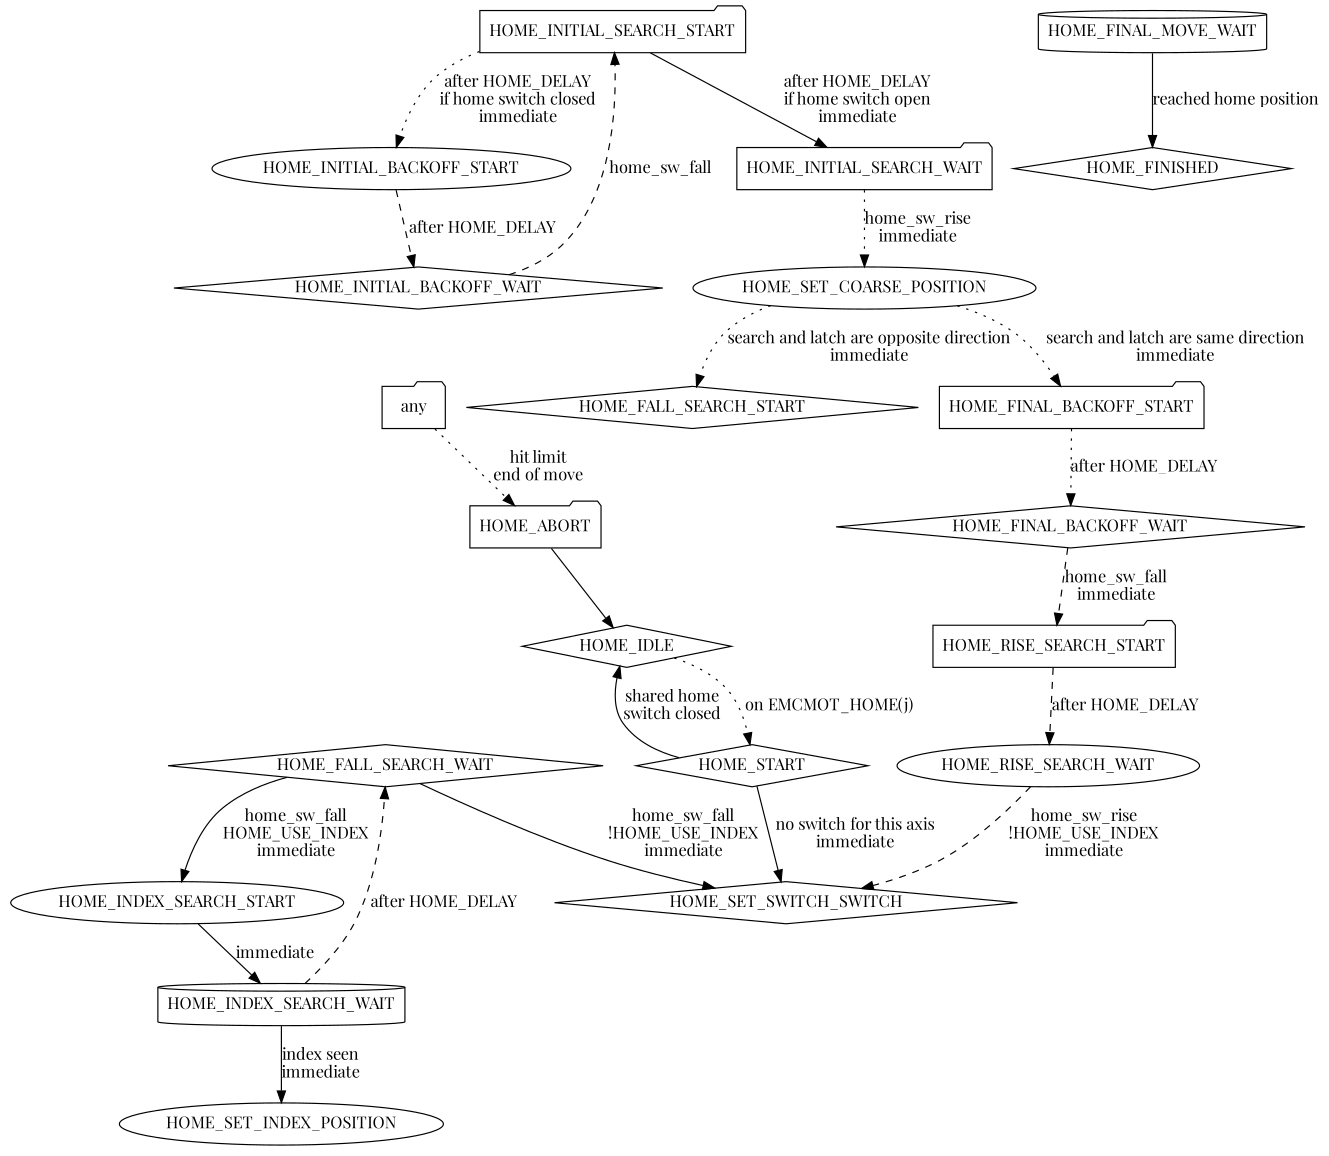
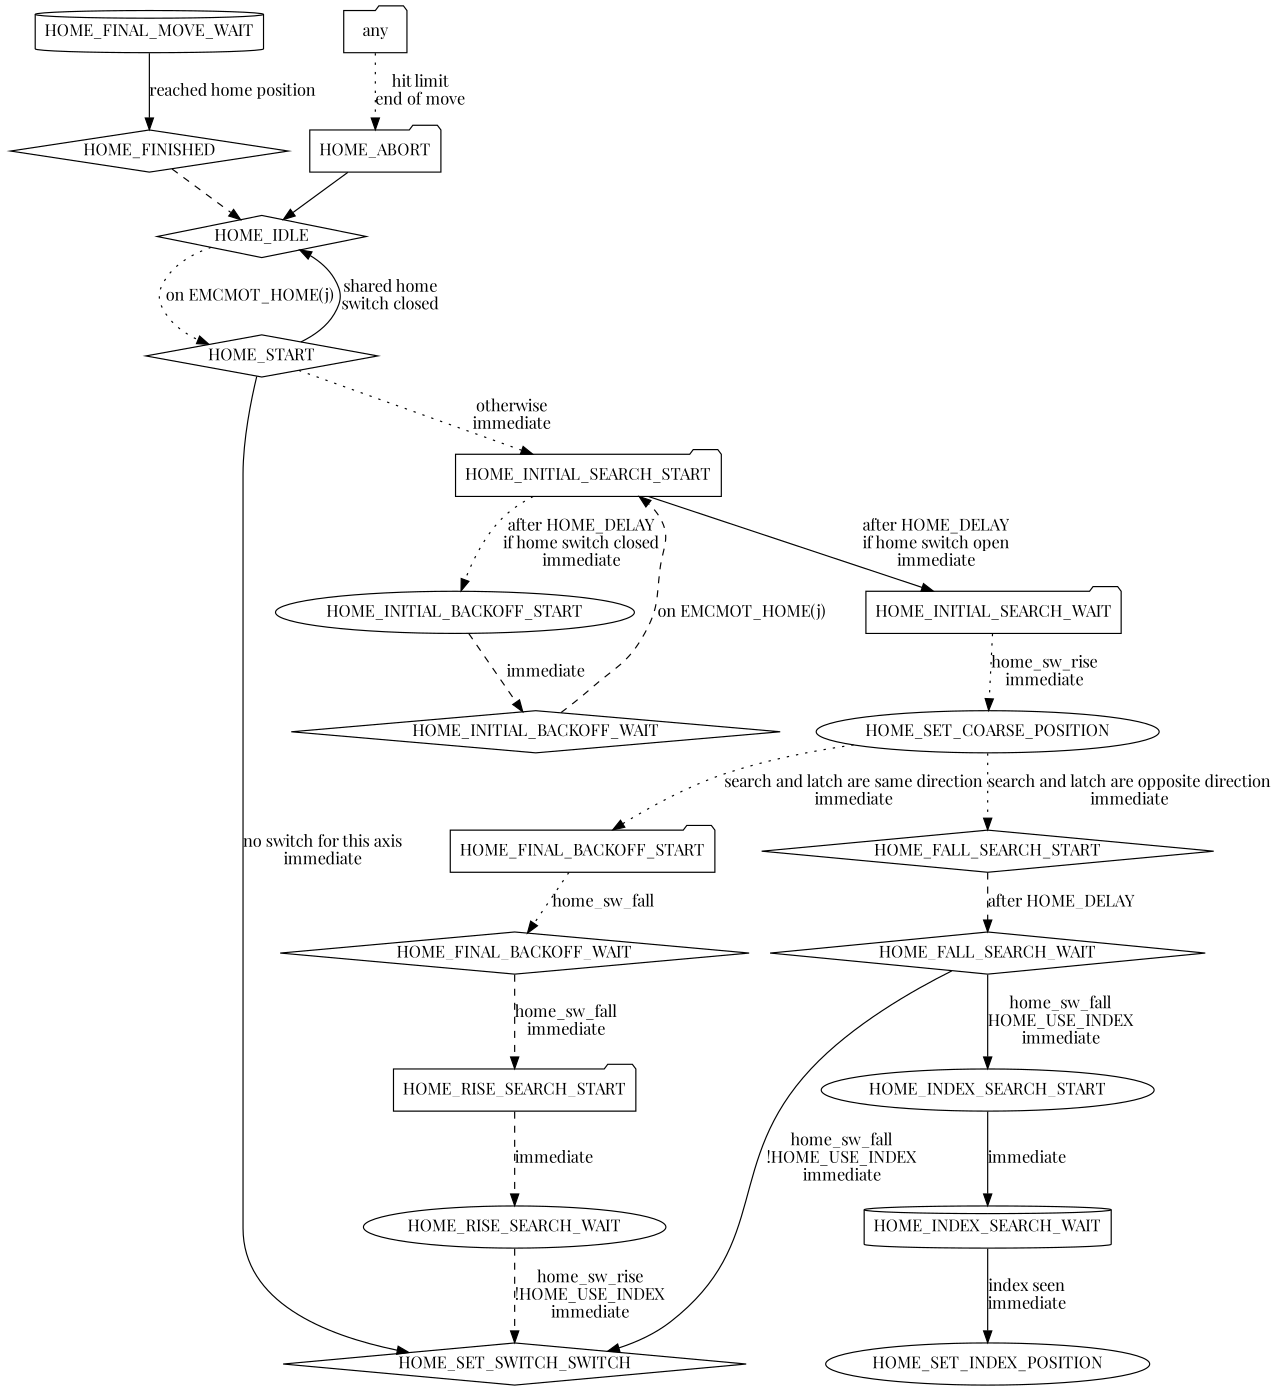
(661, 169) -> (742, 612)
none -> (201, 191)
(483, 228) -> (546, 672)
none -> (410, 410)
(1144, 467) -> (604, 902)
(1126, 706) -> (554, 1159)
(364, 900) -> (988, 896)
